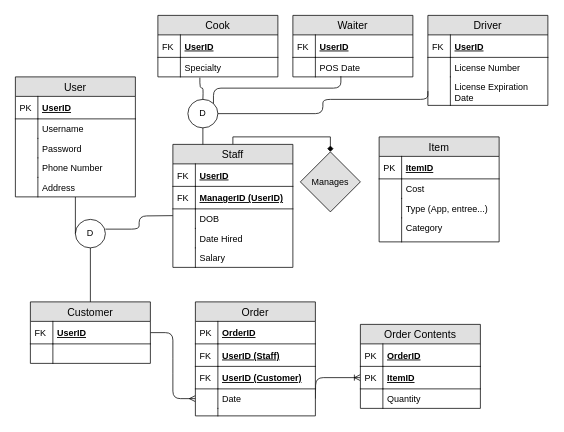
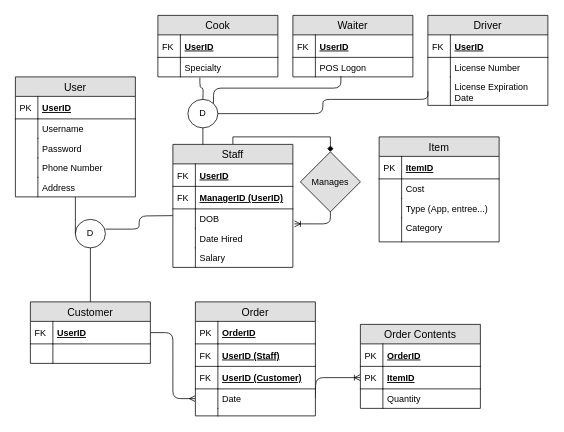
(338, 68) -> (341, 68)
none -> (317, 224)
